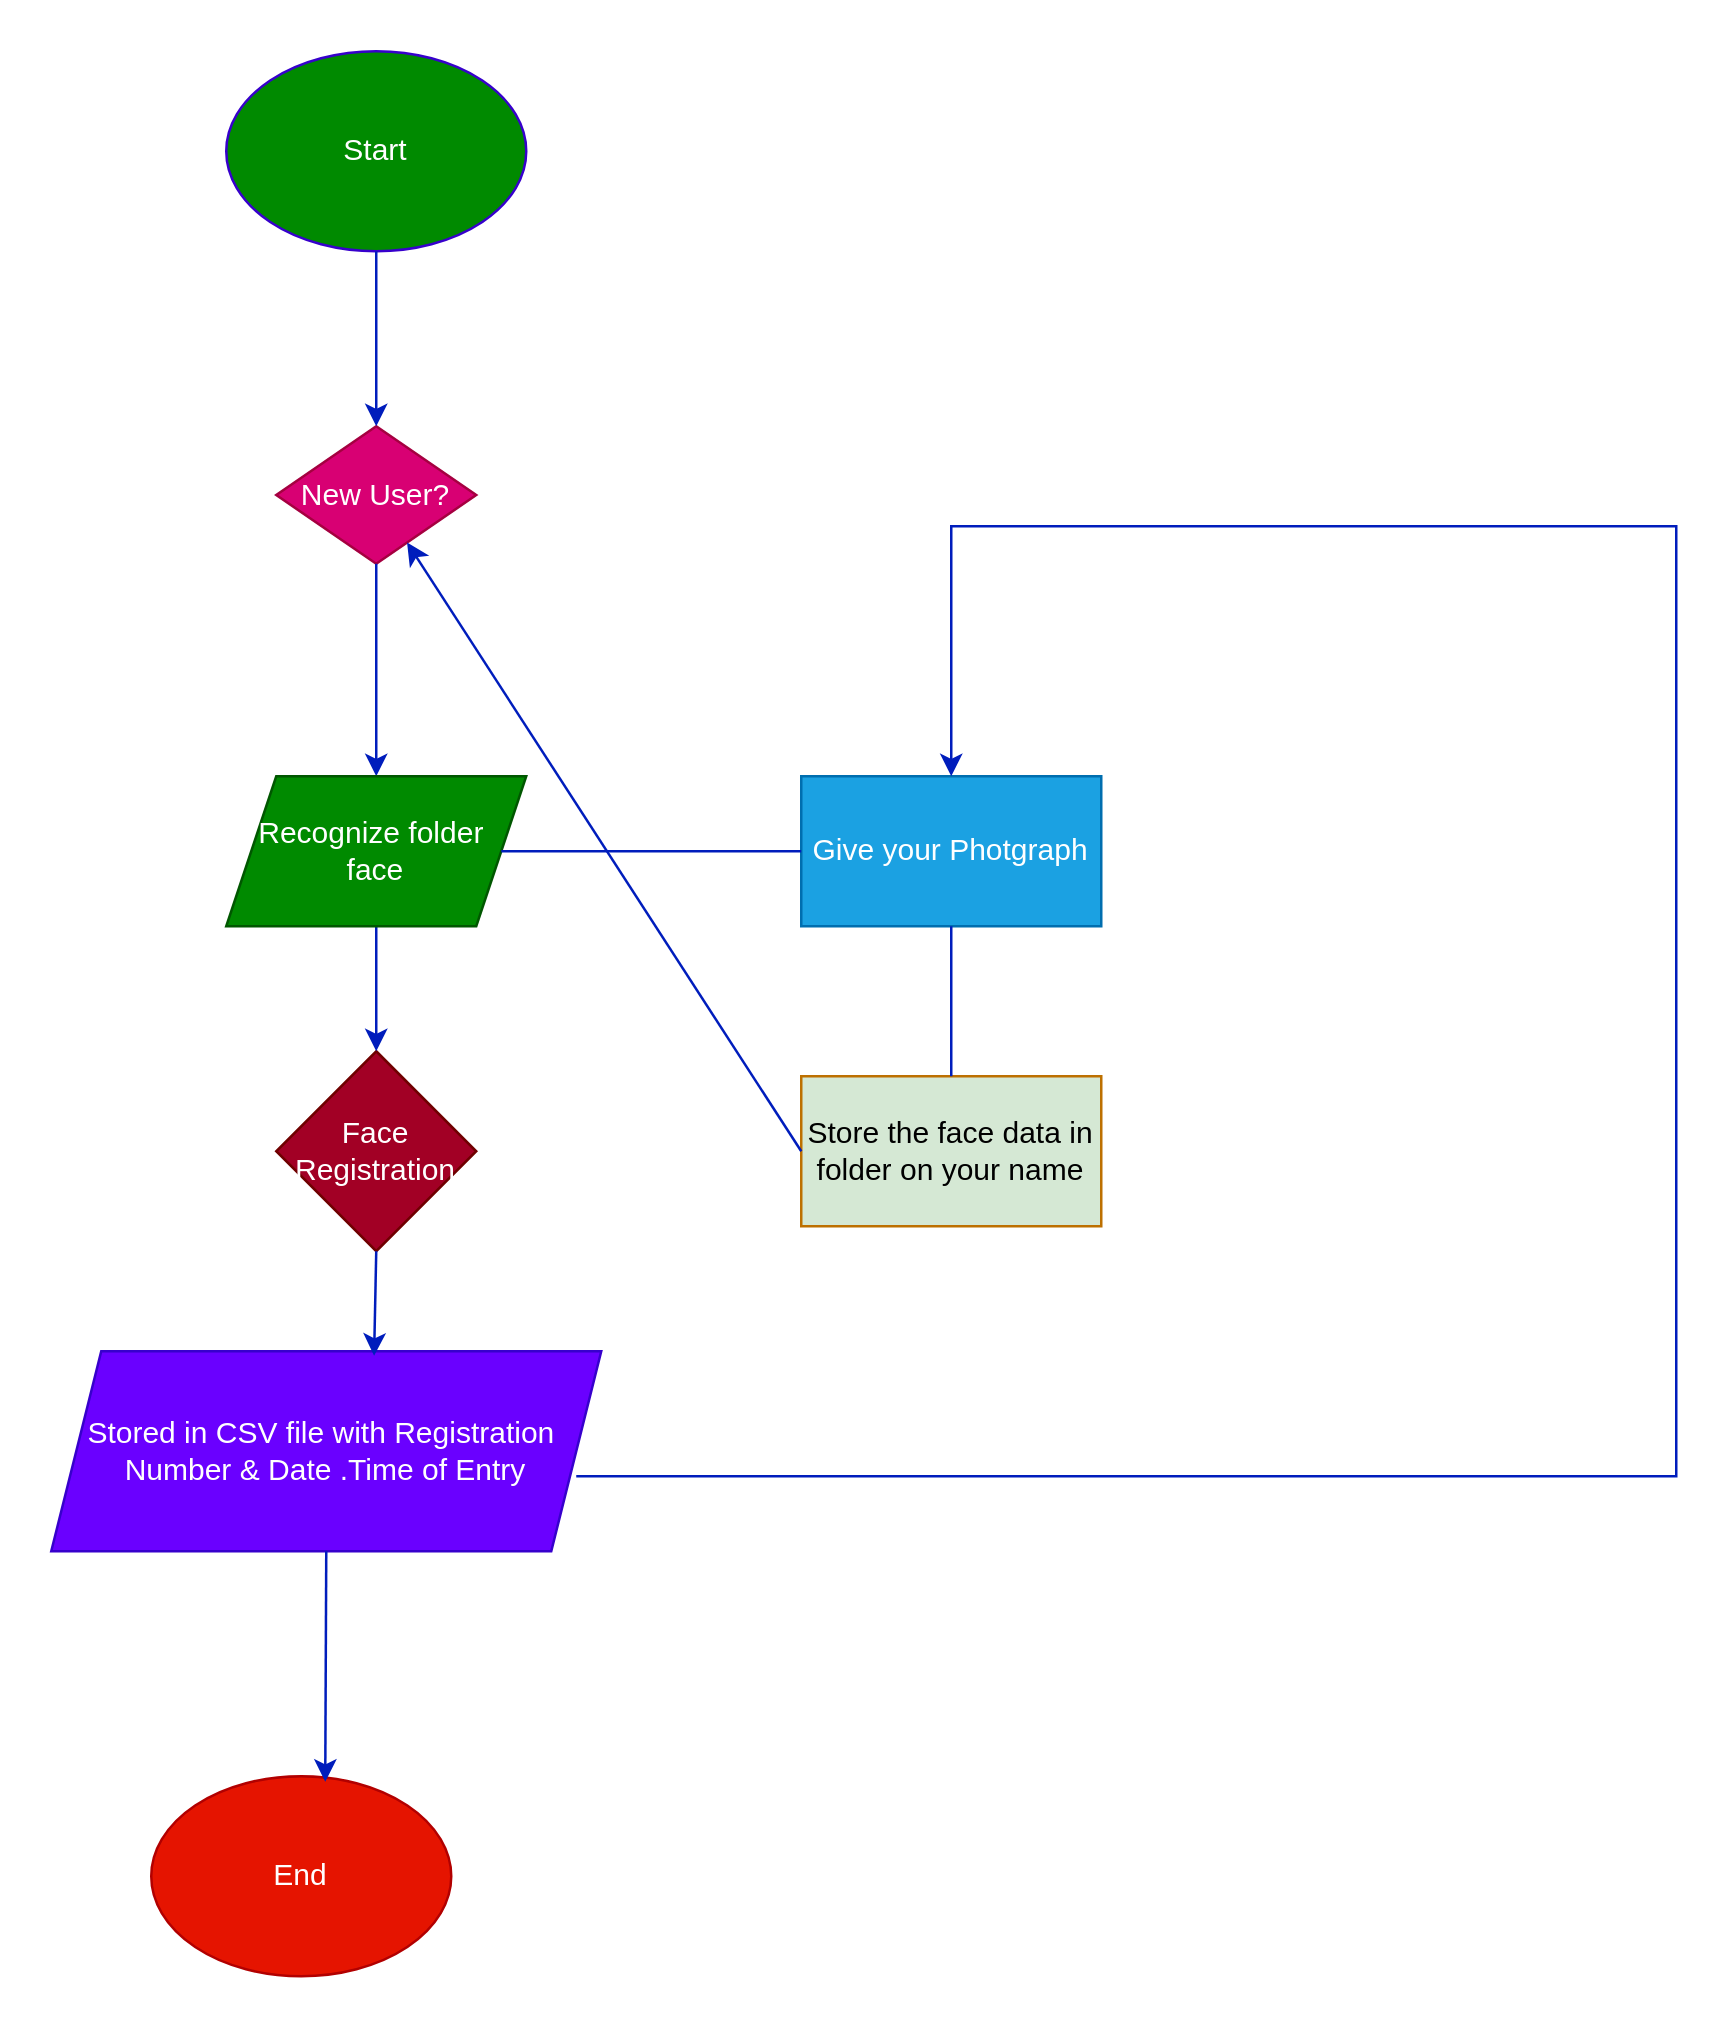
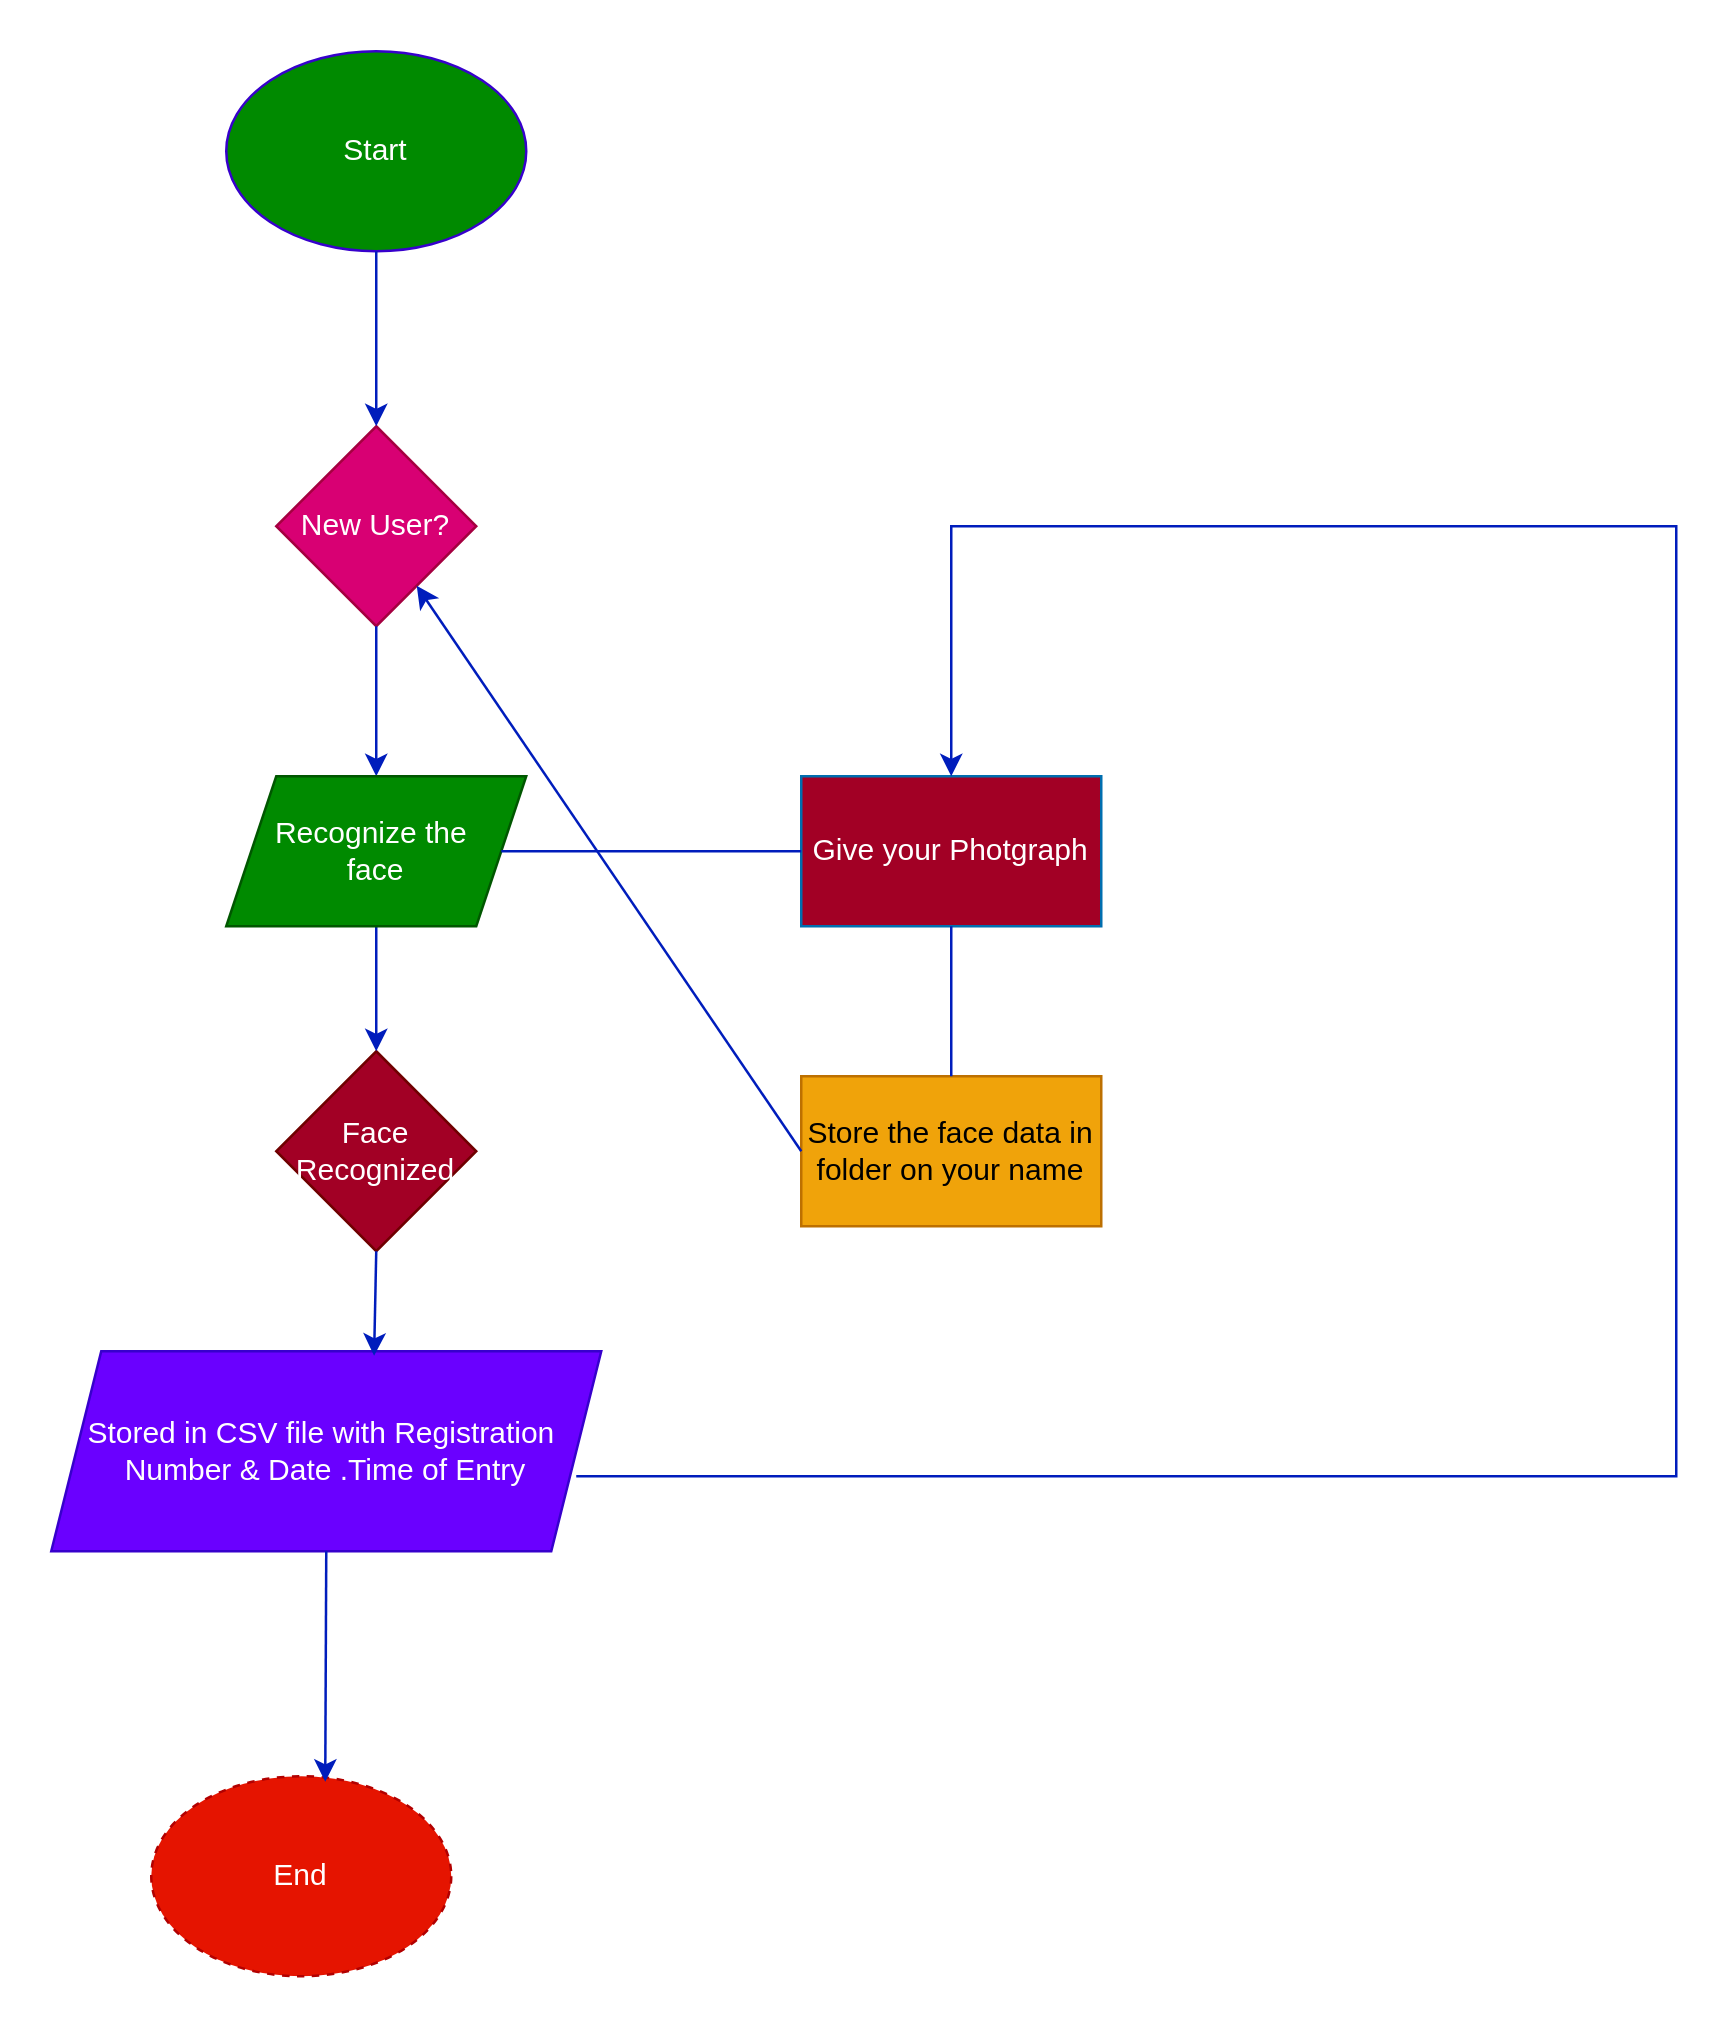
(376, 495) -> (376, 526)
(376, 851) -> (376, 851)
(951, 851) -> (951, 851)
(376, 1151) -> (376, 1151)
(951, 1151) -> (951, 1151)
(301, 1876) -> (301, 1876)
